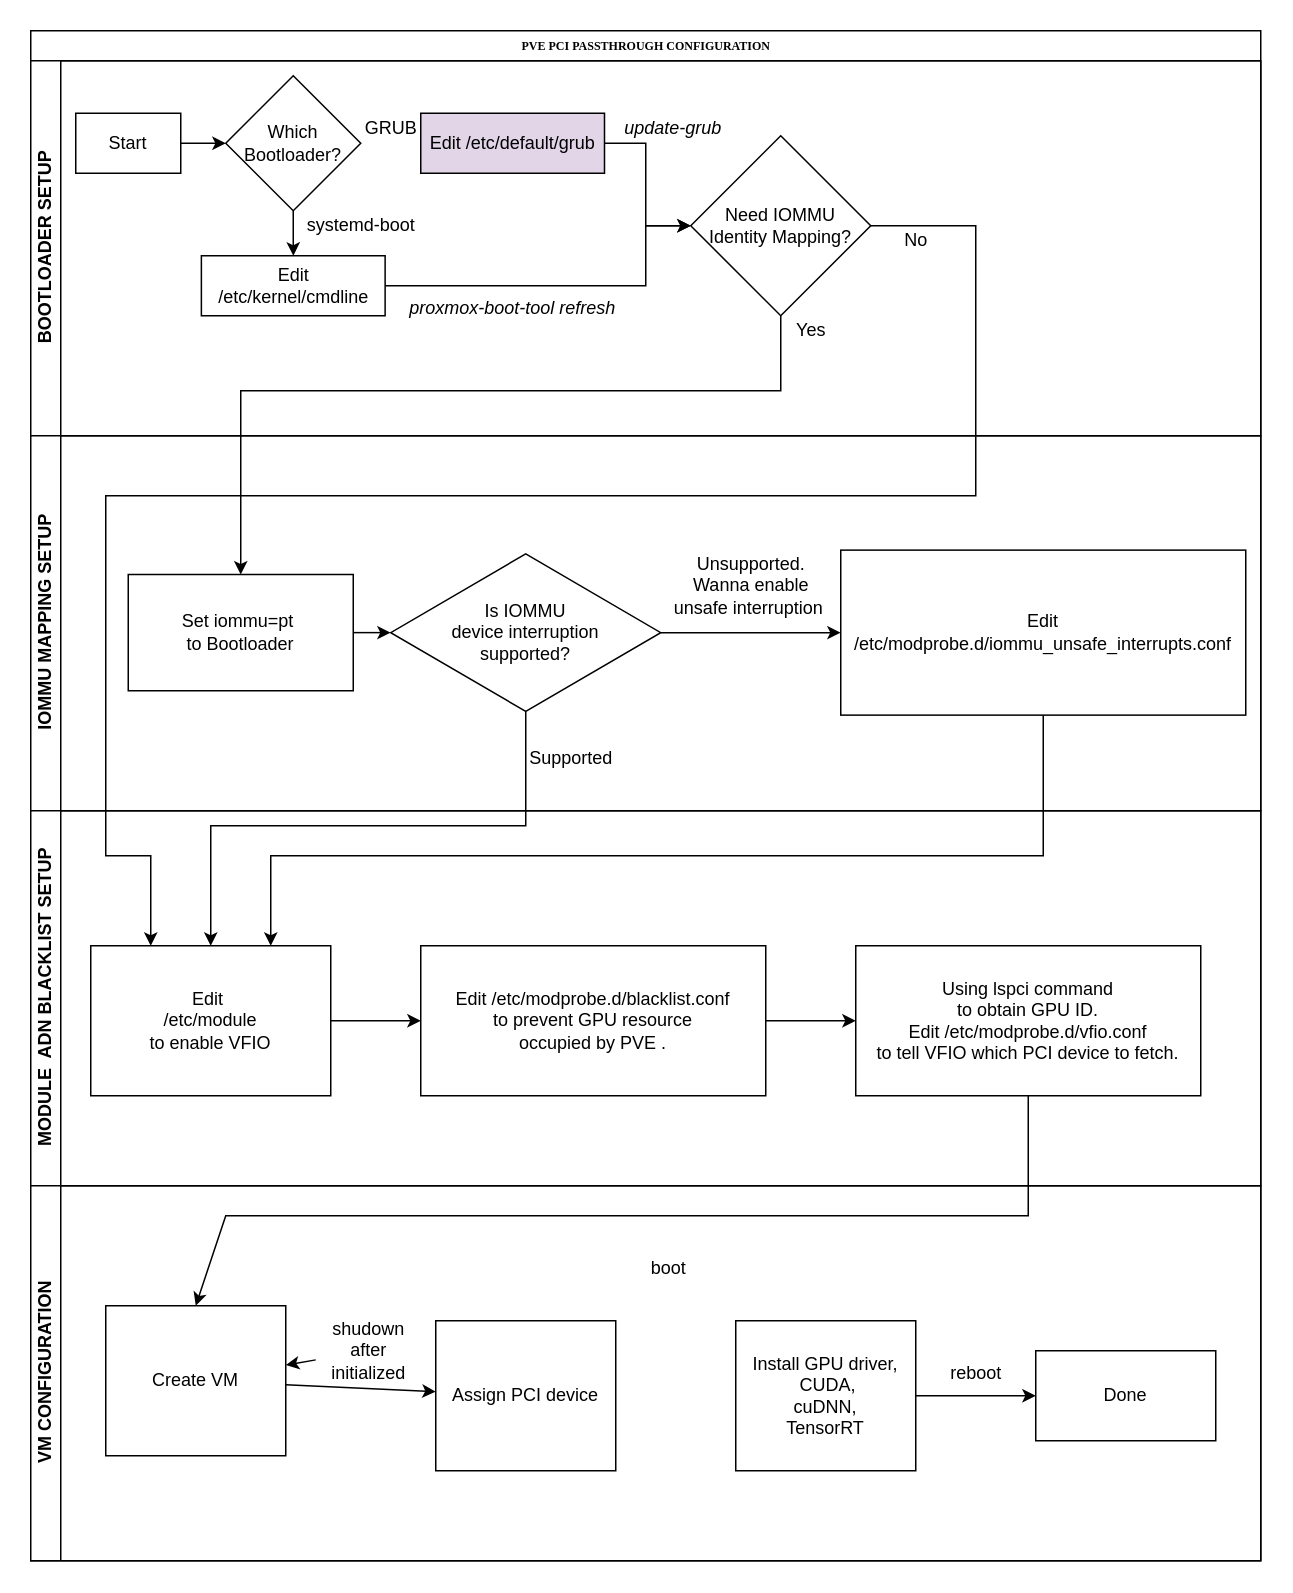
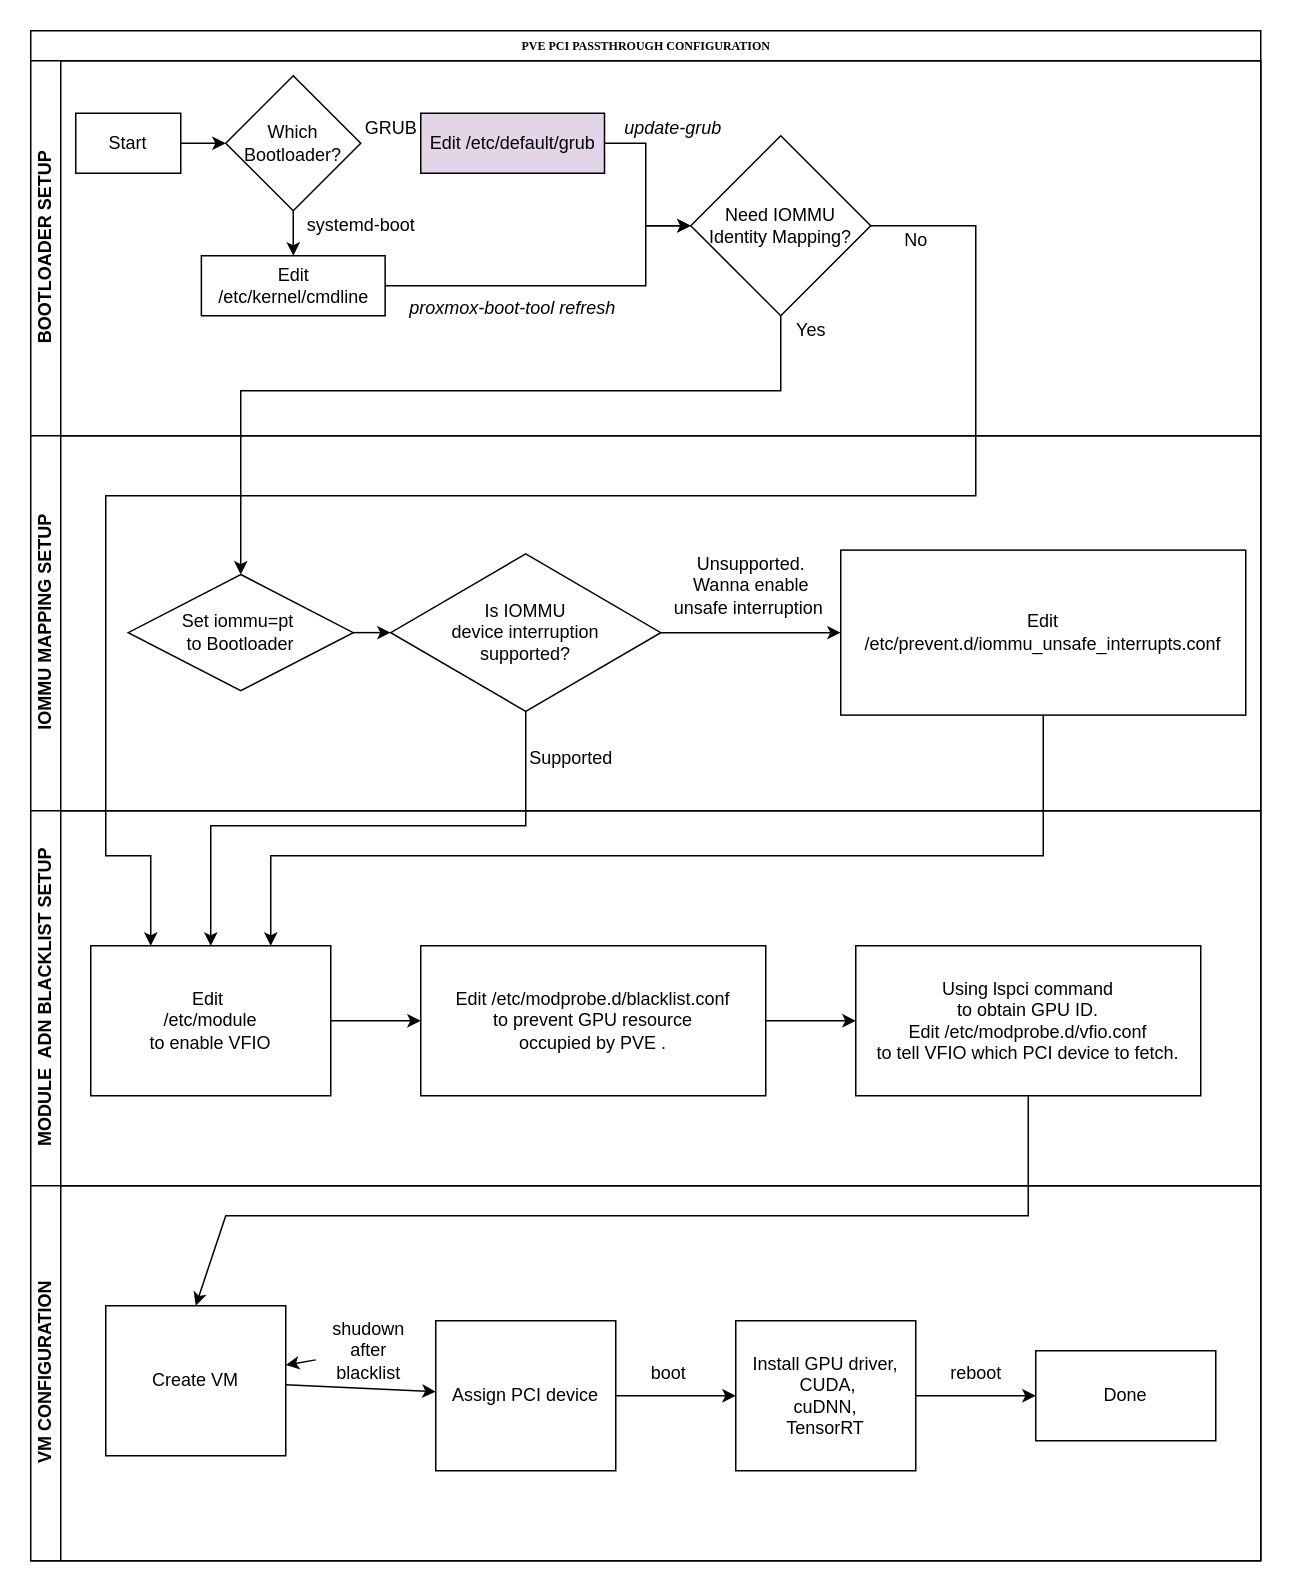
(1043, 632) -> (1043, 632)
(241, 633) -> (241, 633)
(668, 1268) -> (668, 1373)
(369, 1351) -> (369, 1351)
none -> (671, 1396)
